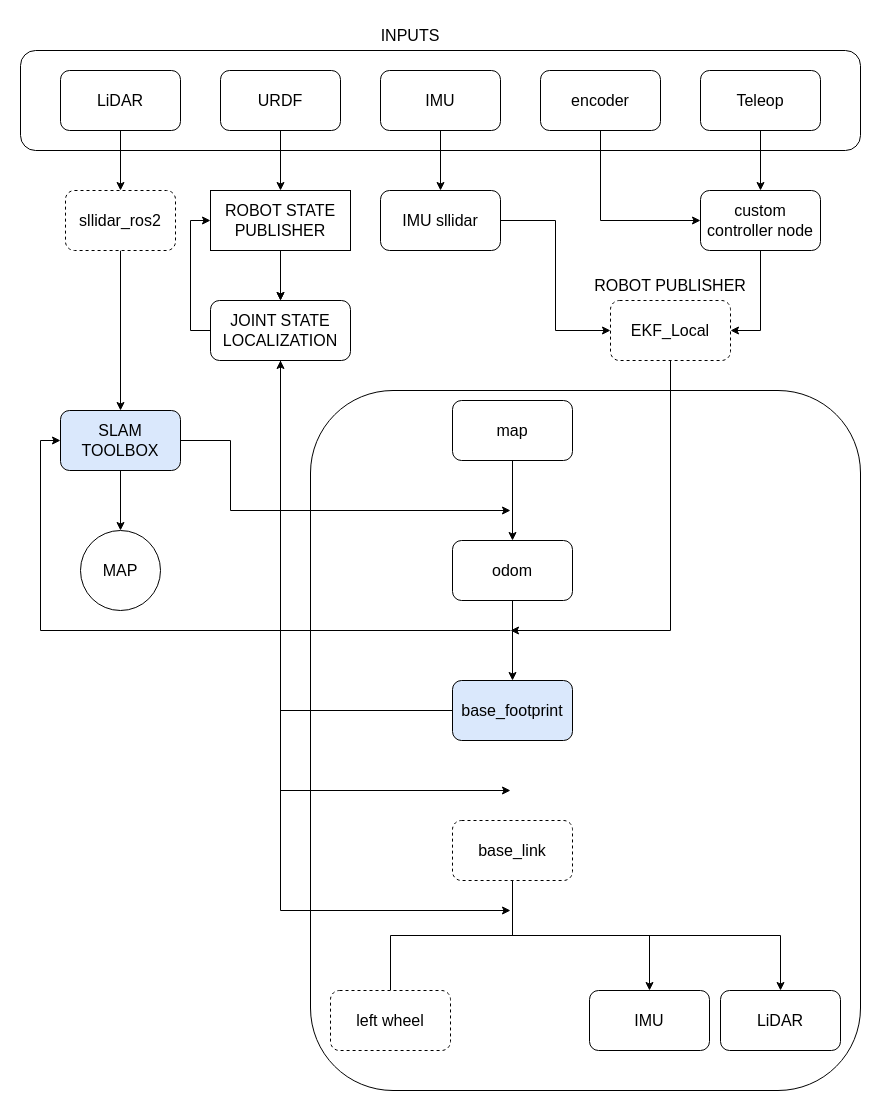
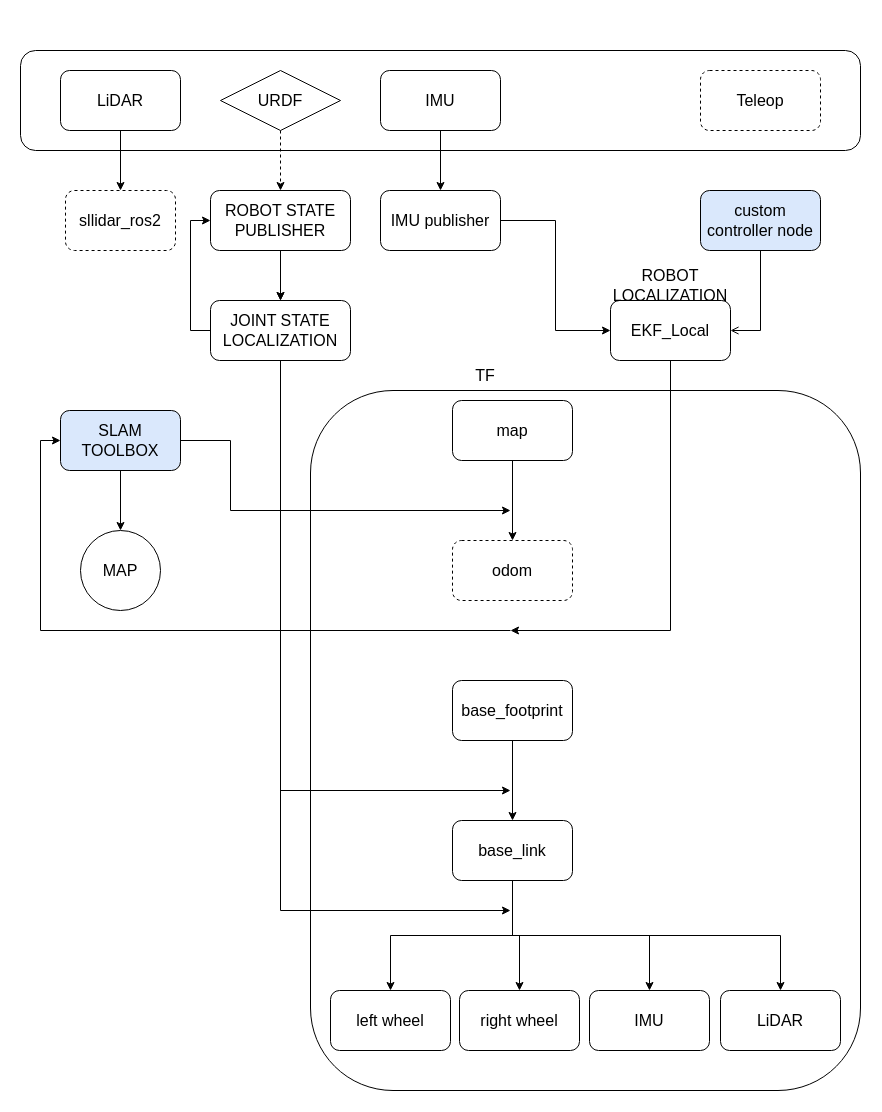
(411, 36) -> none
(281, 101) -> (281, 101)
(601, 101) -> none
(761, 101) -> (761, 101)
(281, 157) -> (281, 157)
(761, 157) -> none
(281, 221) -> (281, 221)
(441, 221) -> (441, 221)
(602, 221) -> none
(761, 221) -> (761, 221)
(671, 286) -> (671, 286)
(121, 327) -> none
(671, 331) -> (671, 331)
(738, 331) -> (736, 331)
none -> (486, 376)
(513, 571) -> (513, 571)
(513, 637) -> none
(368, 711) -> (513, 777)
(513, 711) -> (513, 711)
(513, 851) -> (513, 851)
none -> (520, 960)
(391, 986) -> (391, 982)
(391, 1021) -> (391, 1021)
none -> (520, 1021)
